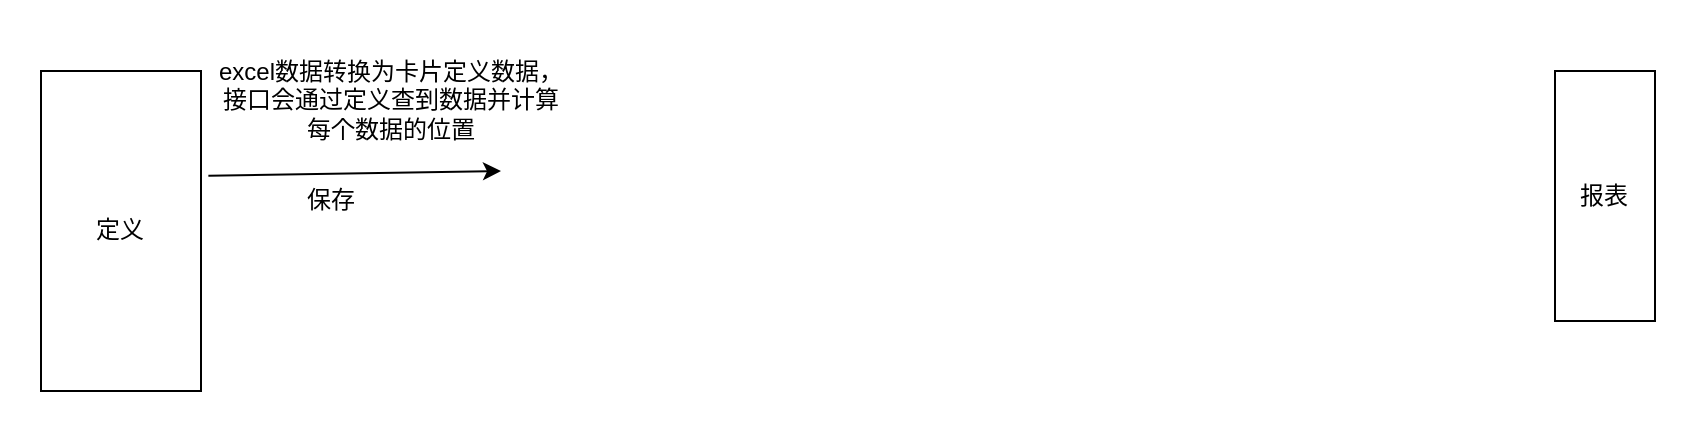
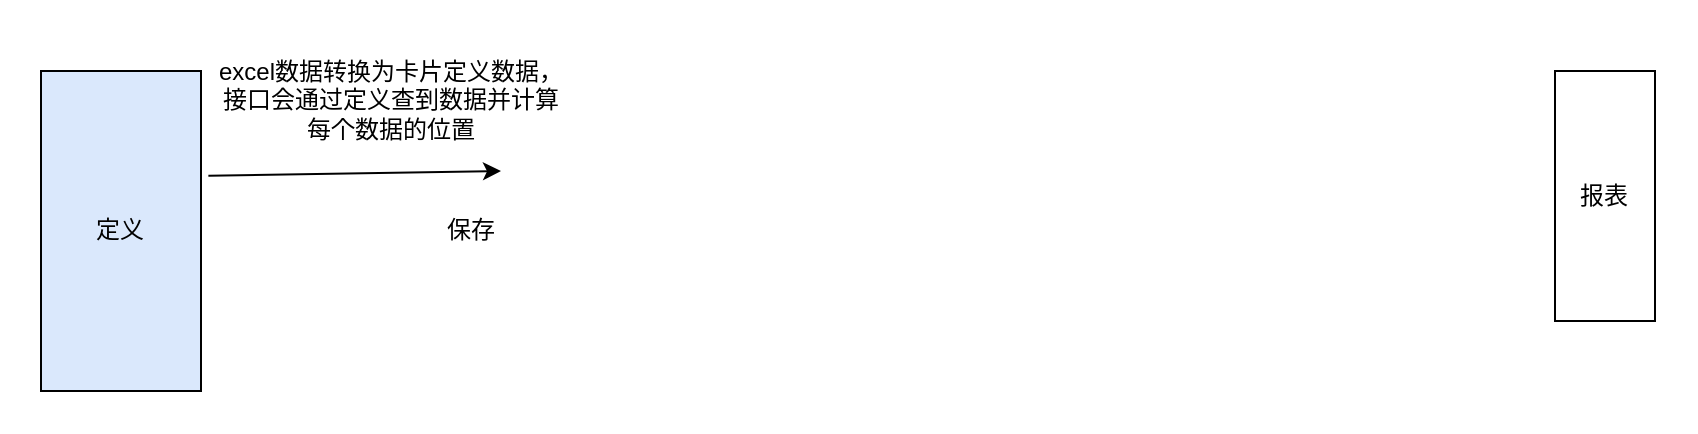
(331, 201) -> (471, 231)
(121, 231) -> (121, 231)
